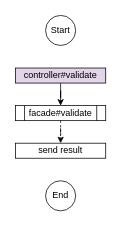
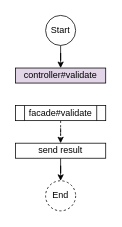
none -> (60, 59)
(60, 97) -> none
none -> (60, 172)
(60, 195) -> (60, 195)
